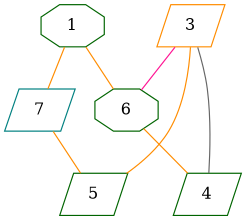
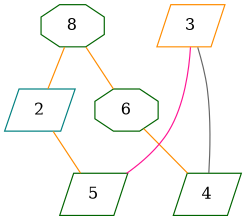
(73, 26) -> (73, 26)
(158, 69) -> none
(40, 110) -> (40, 110)
(175, 119) -> (175, 119)
